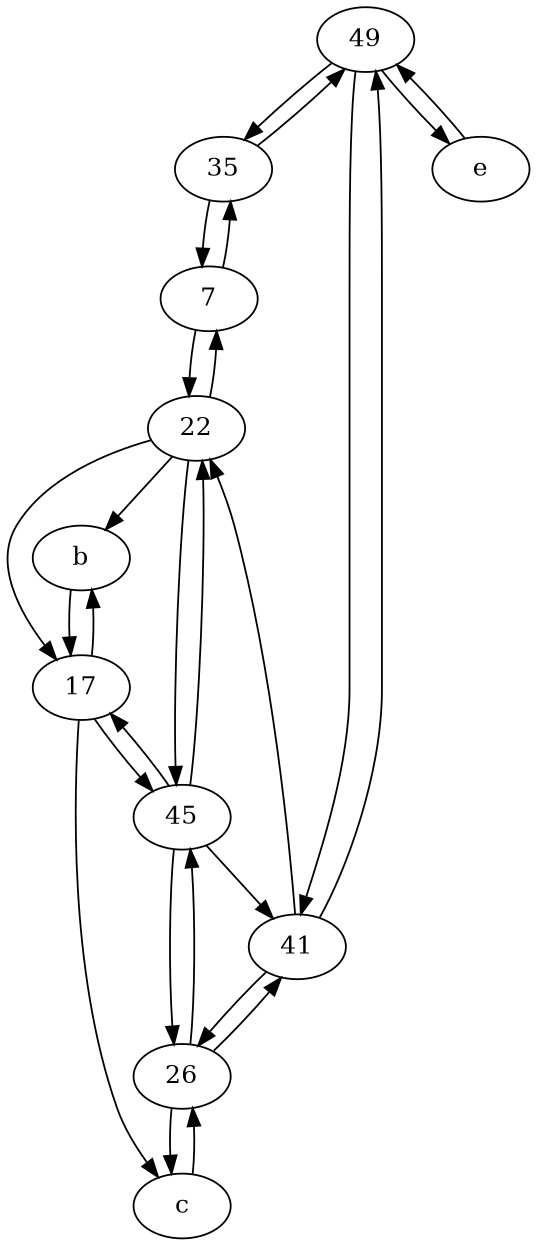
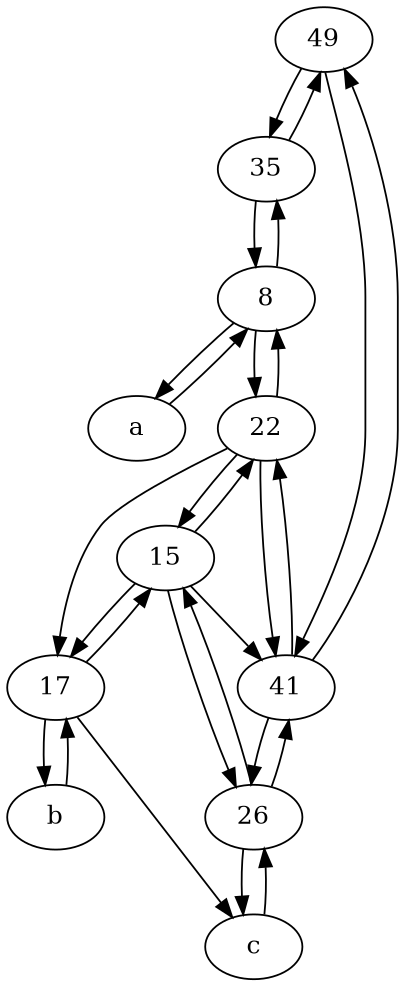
(481, 169) -> none
(209, 299) -> (266, 299)
none -> (137, 428)
(145, 487) -> (264, 549)
(182, 817) -> (166, 558)
